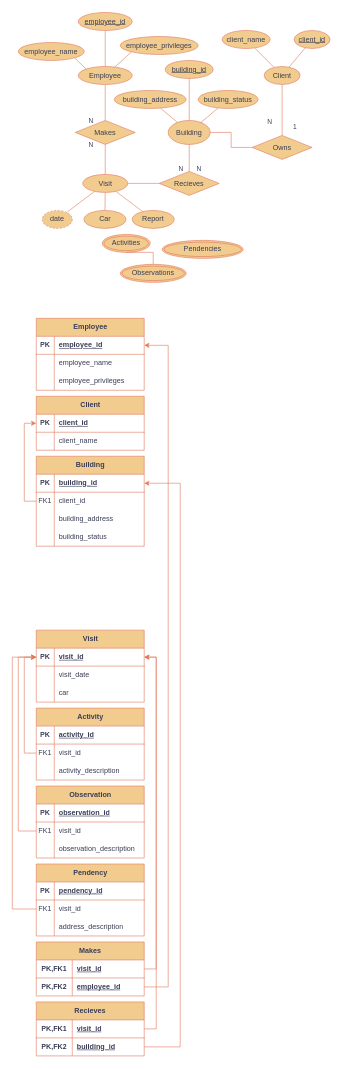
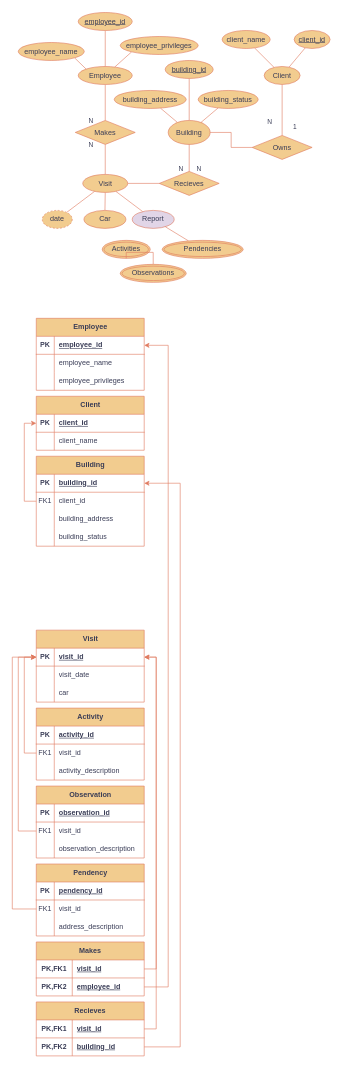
(153, 219) -> (153, 219)
none -> (177, 234)
(126, 243) -> (126, 249)
